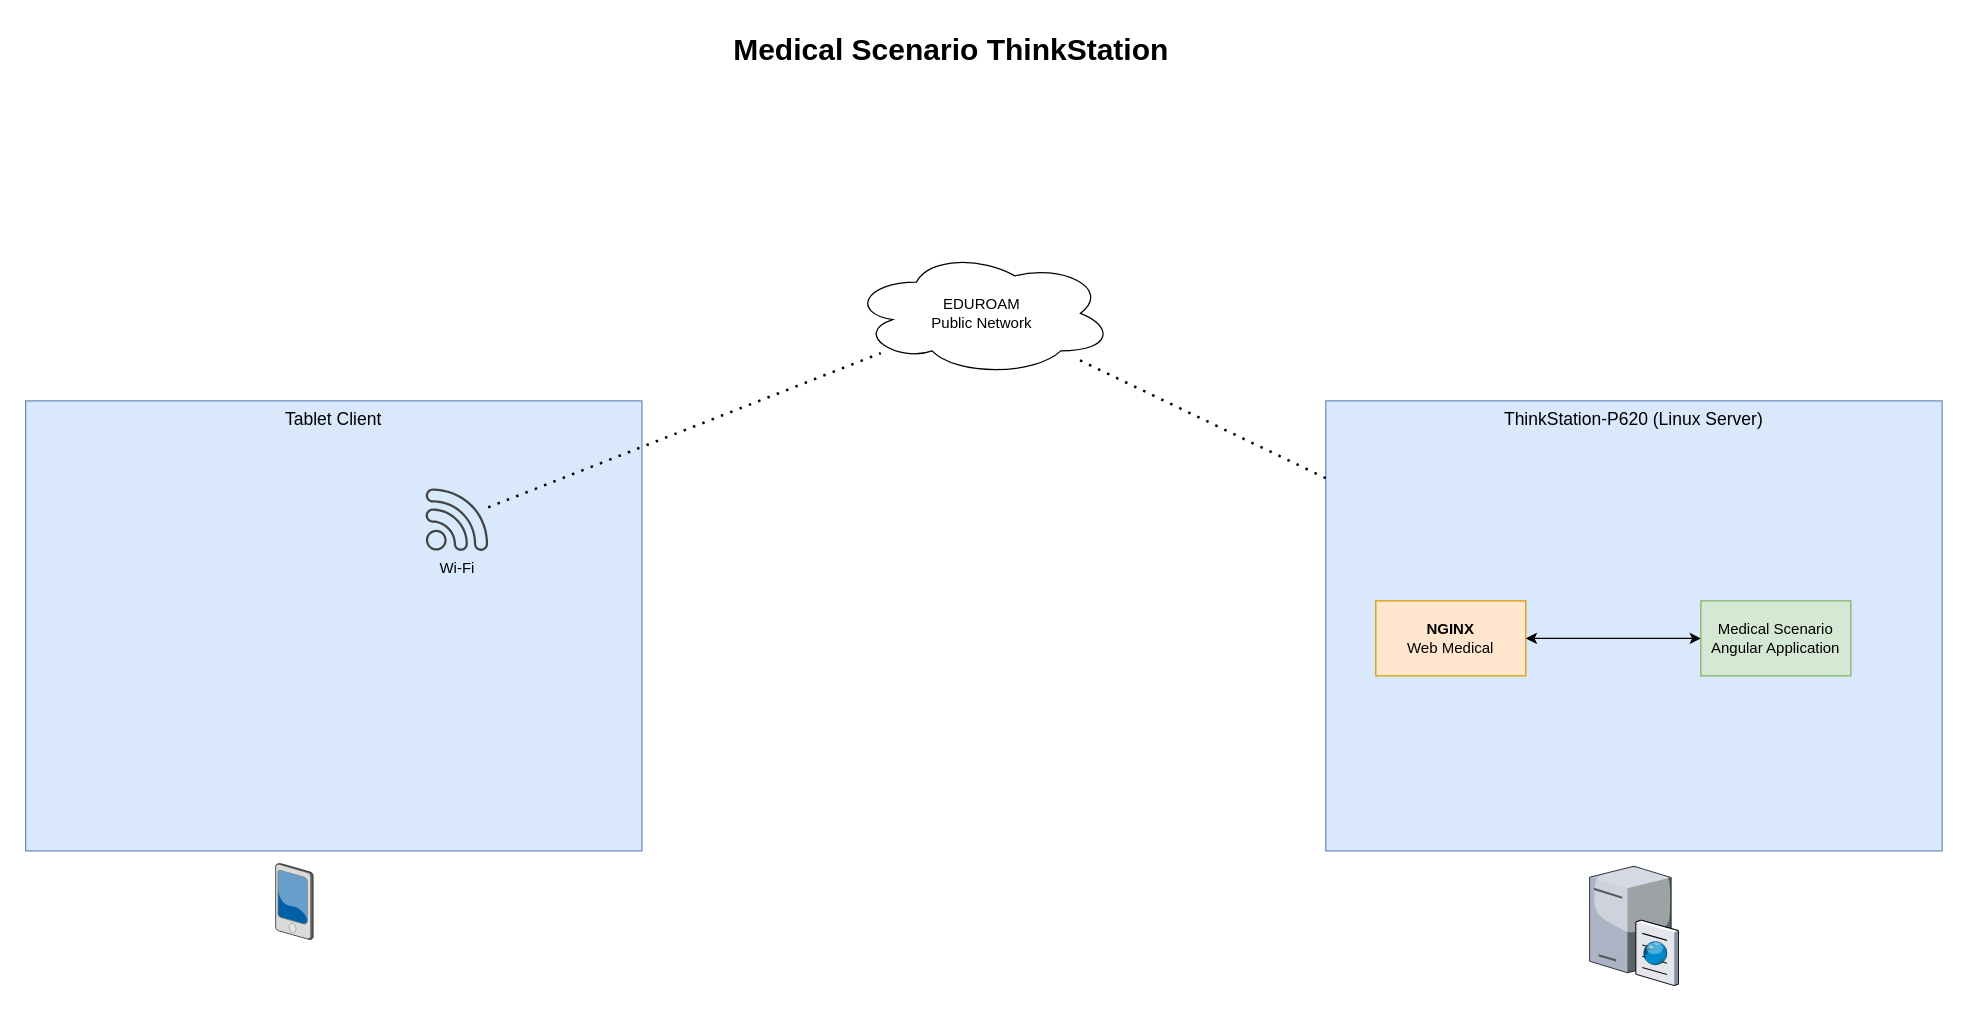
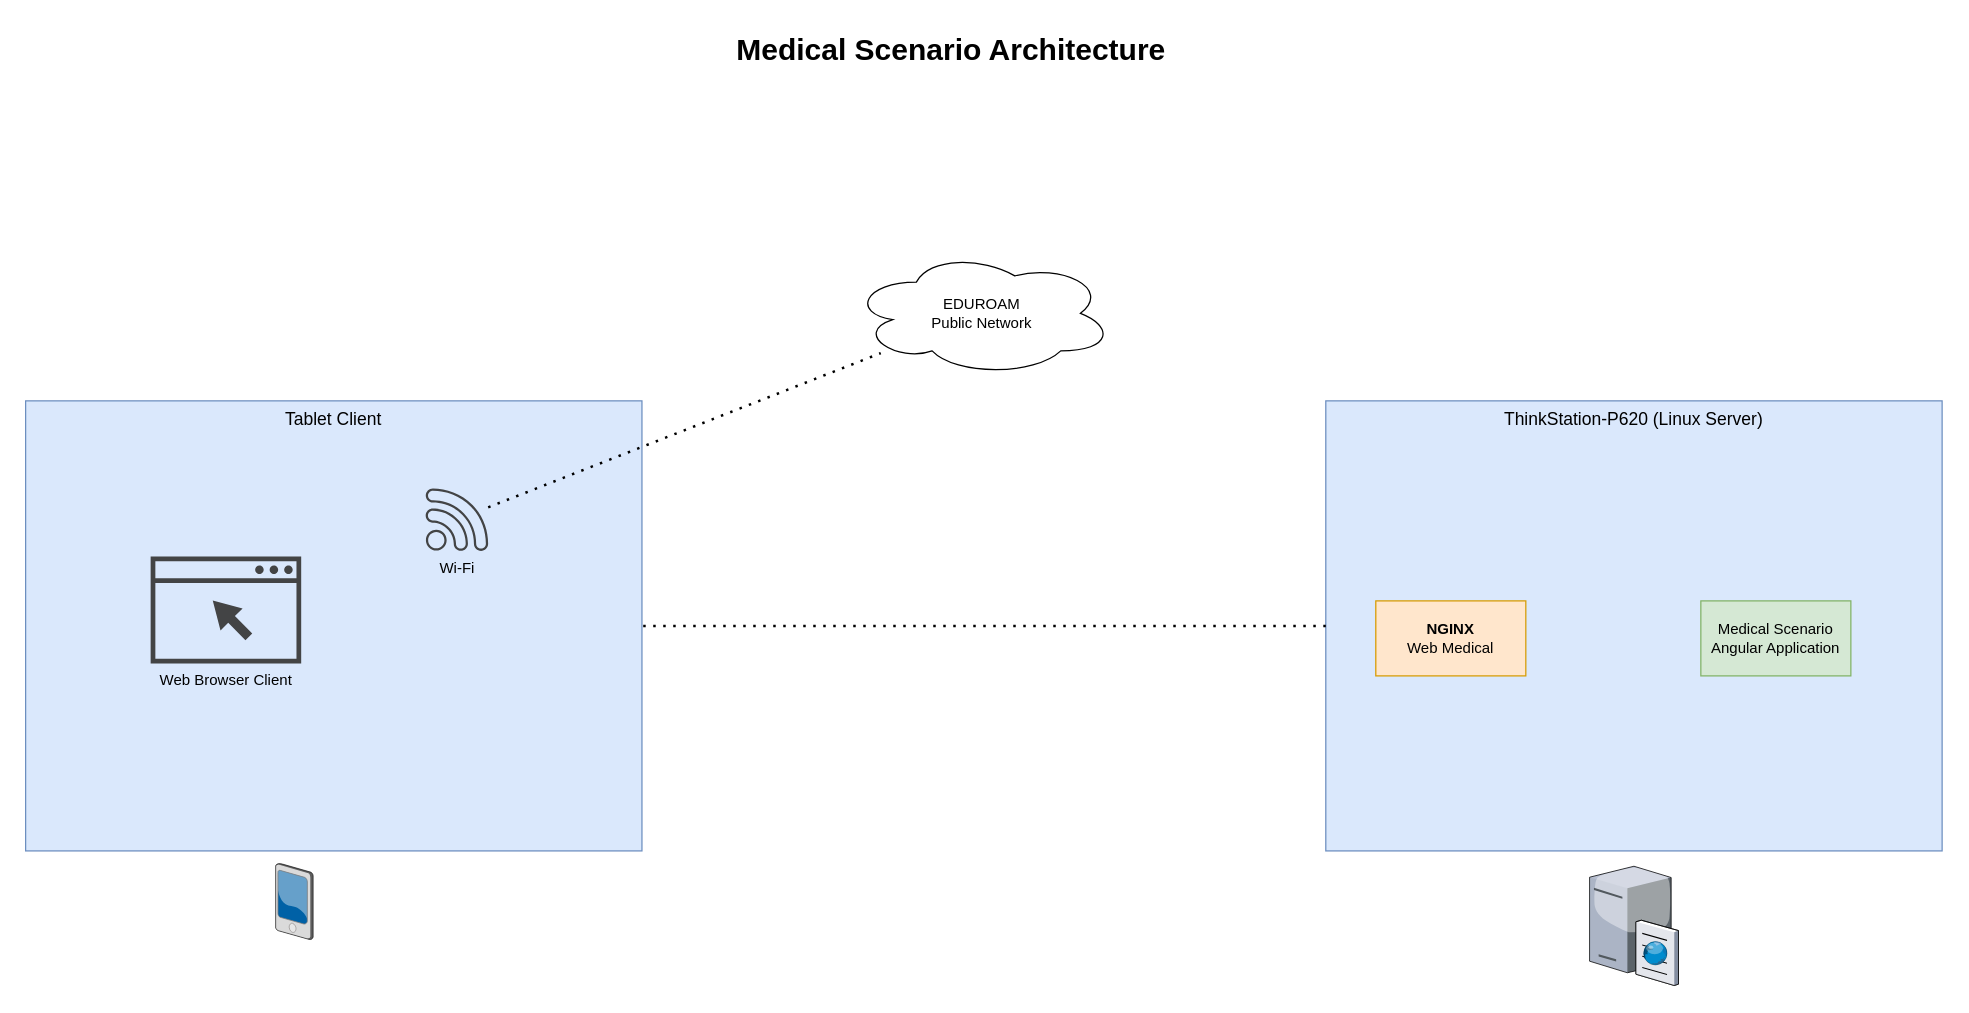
(951, 51) -> (951, 51)
(1201, 418) -> (984, 626)
none -> (226, 610)
(1613, 638) -> none
